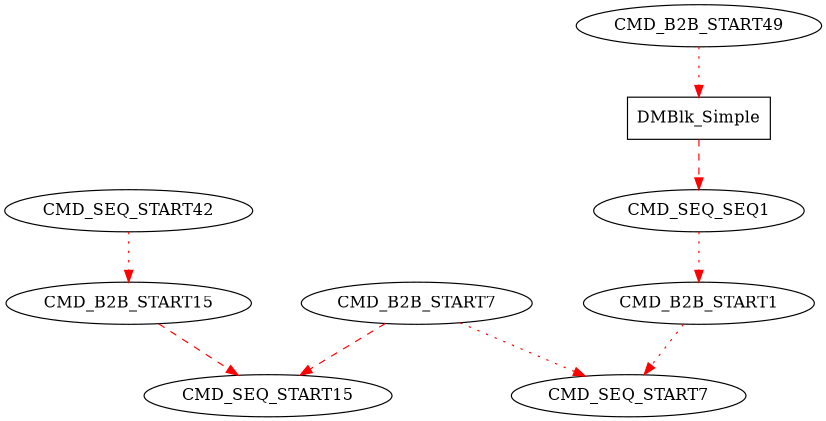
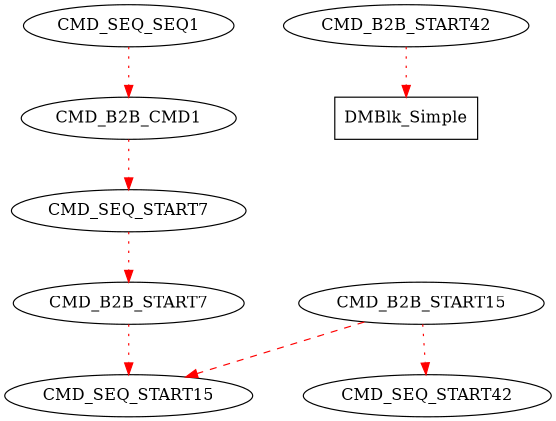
(699, 26) -> (406, 26)
(699, 159) -> none
(129, 251) -> (424, 344)
(699, 303) -> (129, 118)
(348, 346) -> (129, 344)
(517, 347) -> (129, 251)
